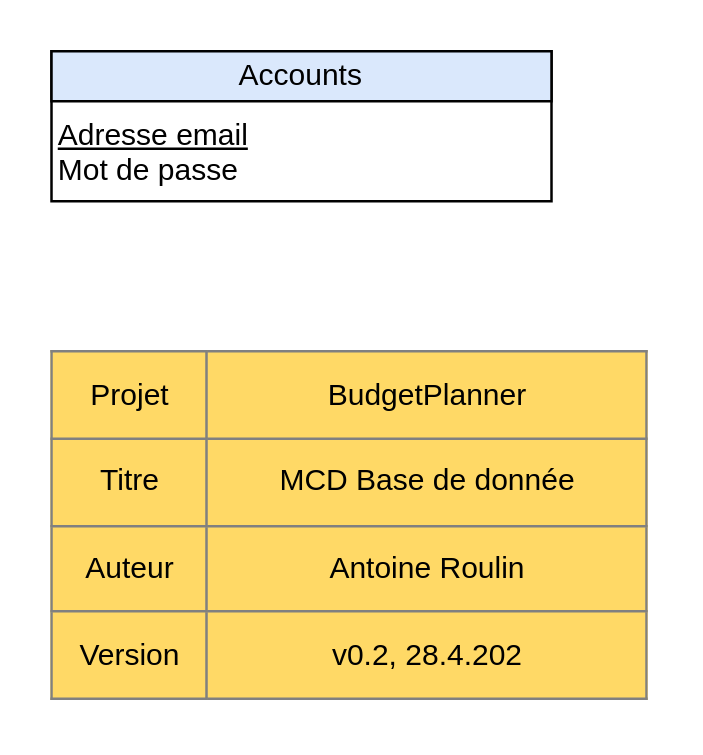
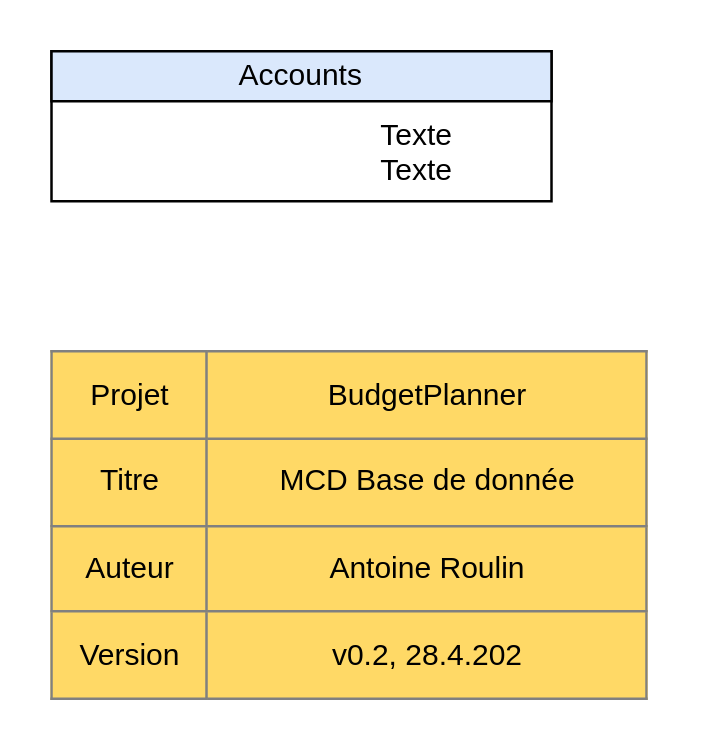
(215, 151) -> none
none -> (464, 151)
